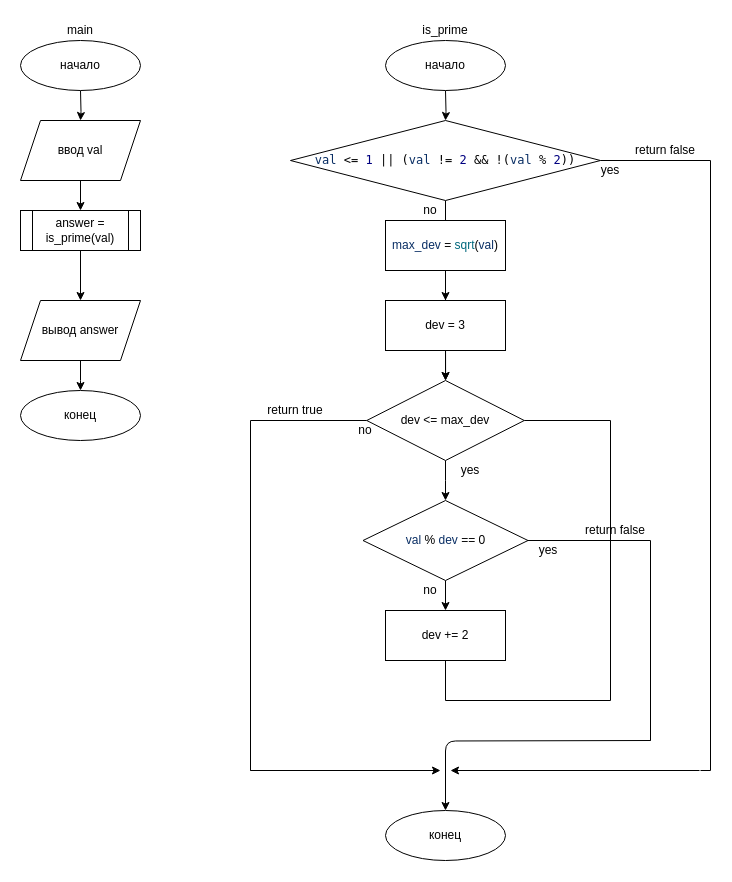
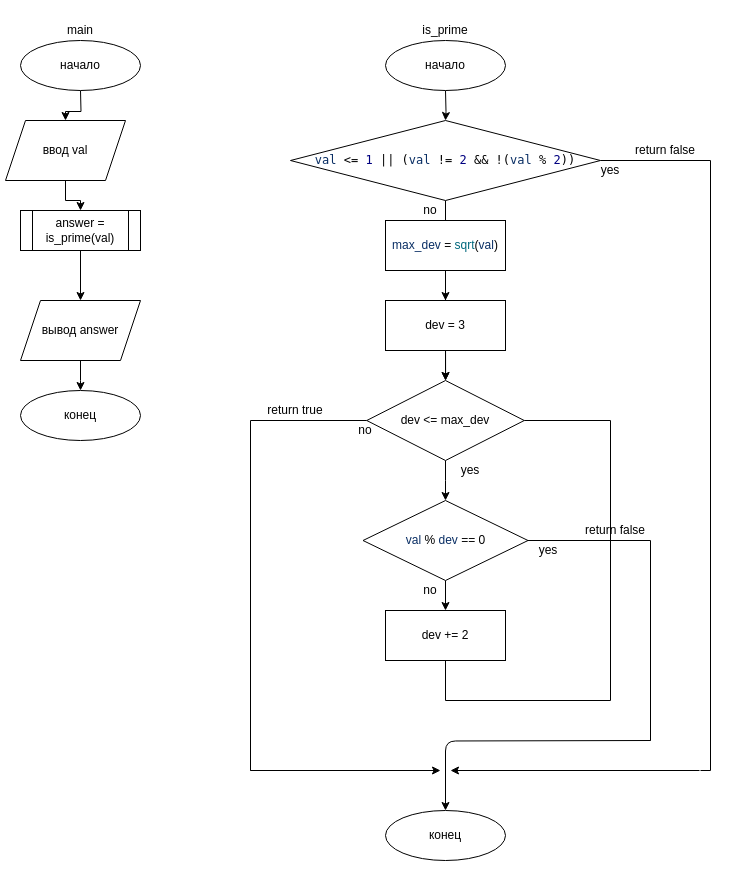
(81, 151) -> (66, 151)
